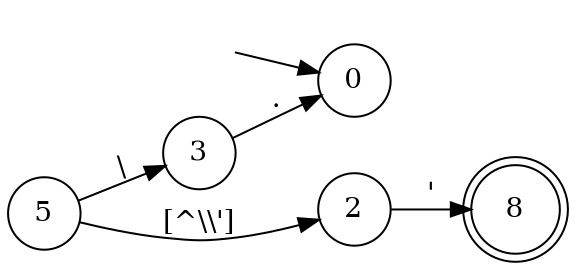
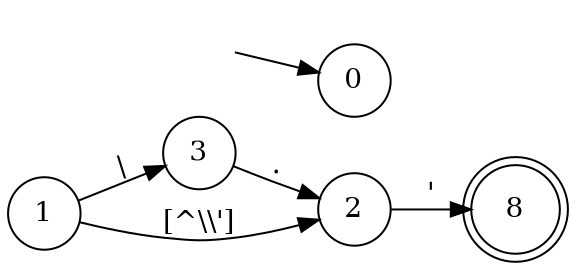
(268, 121) -> (267, 179)
(44, 213) -> (44, 213)
